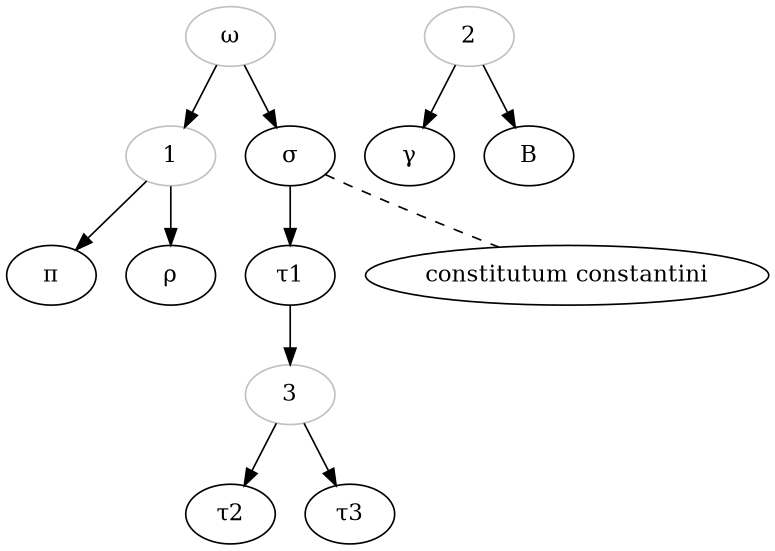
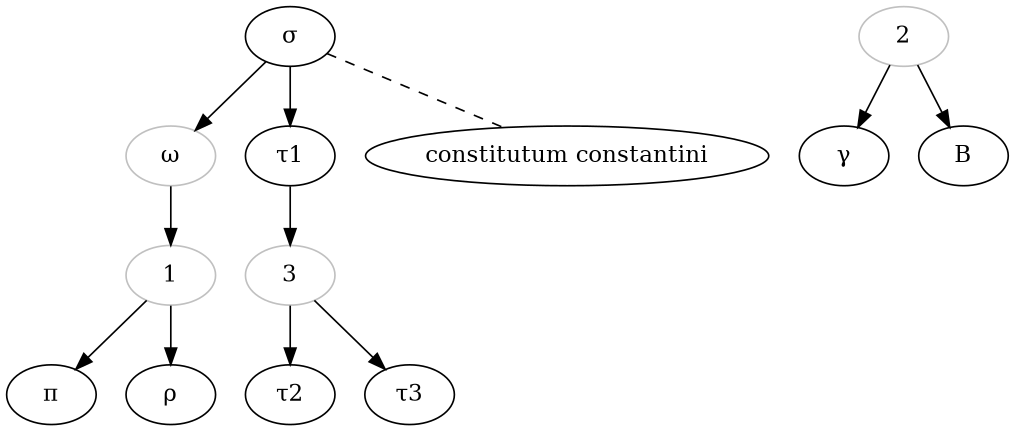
(257, 89) -> (237, 90)
